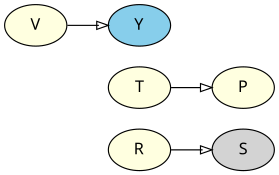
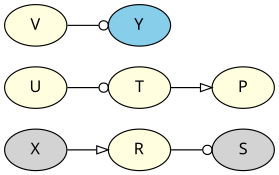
(83, 25) -> (83, 25)
none -> (36, 88)
none -> (36, 150)
(187, 150) -> (187, 150)
